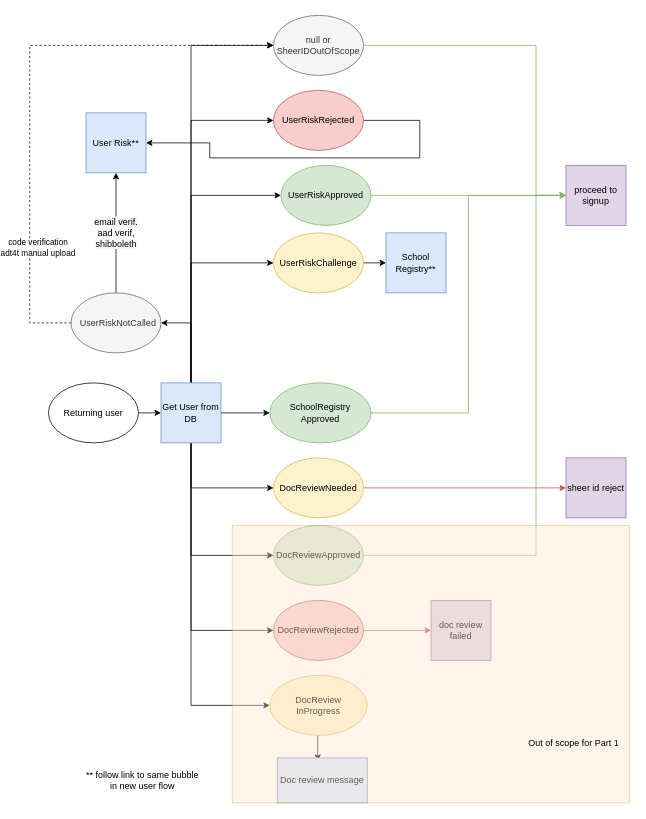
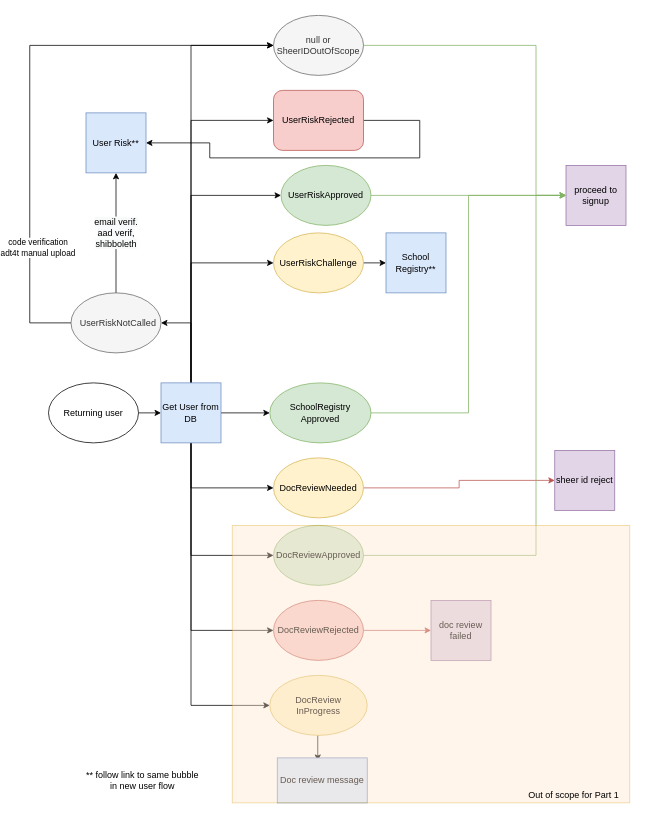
(30, 62) -> (30, 62)
(318, 120) -> (318, 120)
(596, 488) -> (585, 480)
(573, 743) -> (573, 795)
